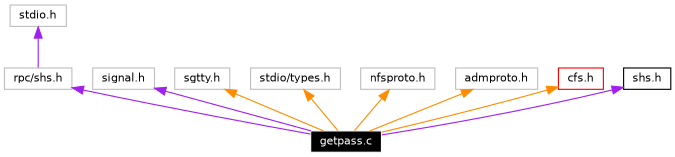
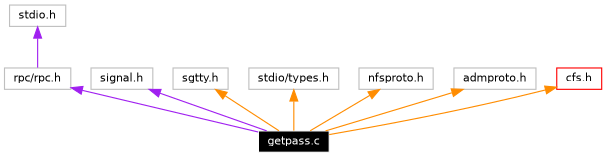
(38, 79) -> (38, 79)
(647, 79) -> none
